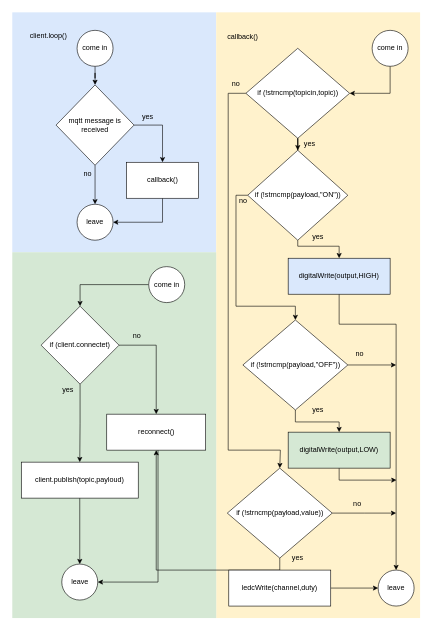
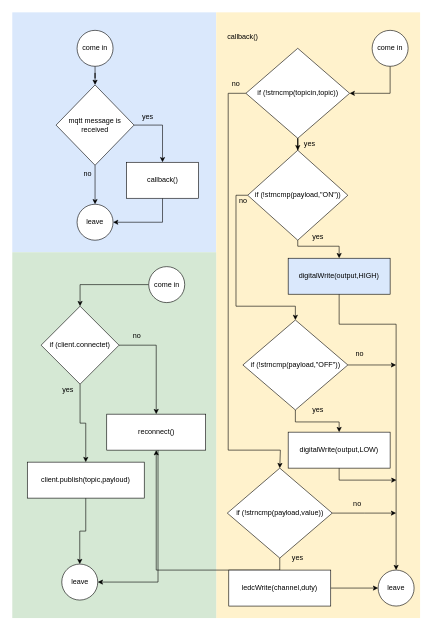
(48, 36) -> none
(339, 450) -> (339, 450)
(80, 480) -> (86, 480)
